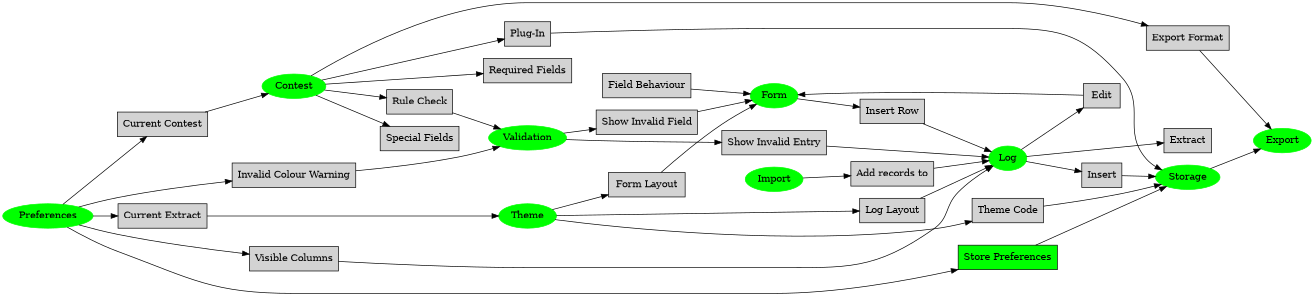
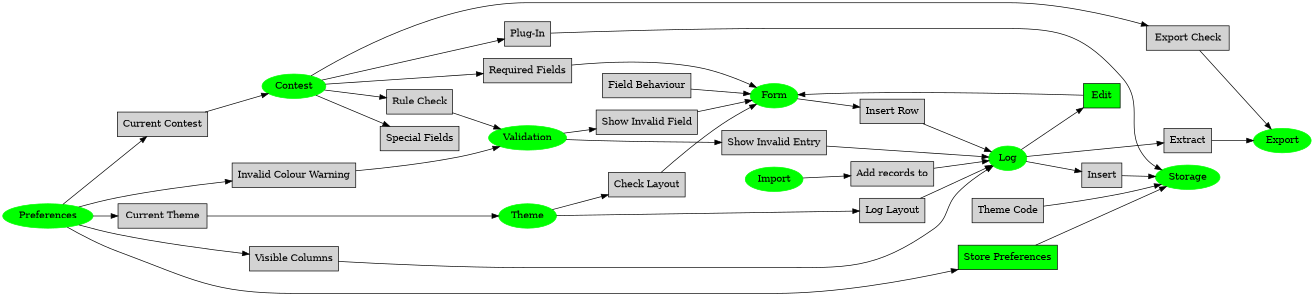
(1188, 38) -> (1188, 38)
none -> (662, 63)
(1102, 96) -> (1102, 96)
(1232, 160) -> (1229, 141)
(647, 185) -> (647, 185)
(163, 216) -> (163, 216)
(760, 236) -> none
